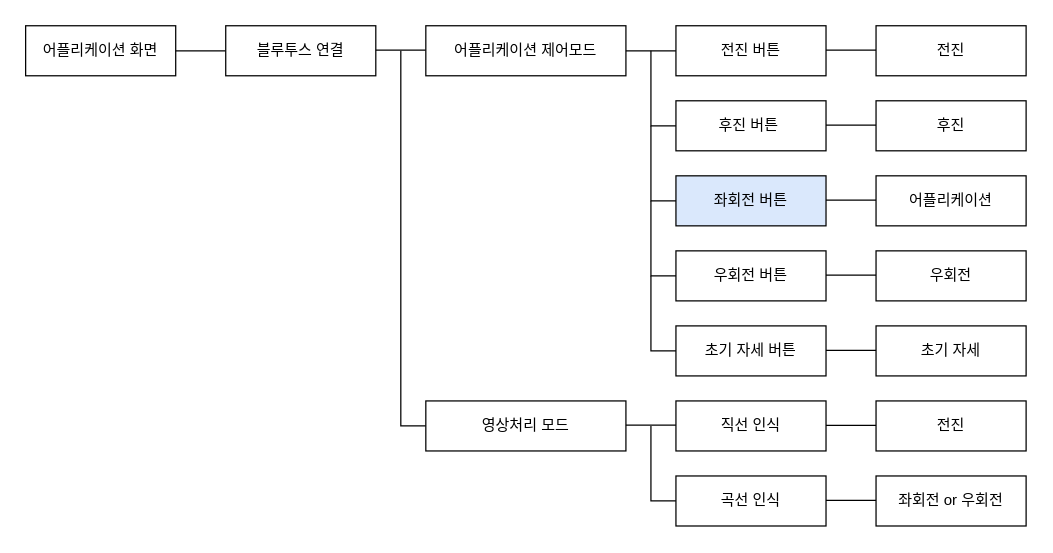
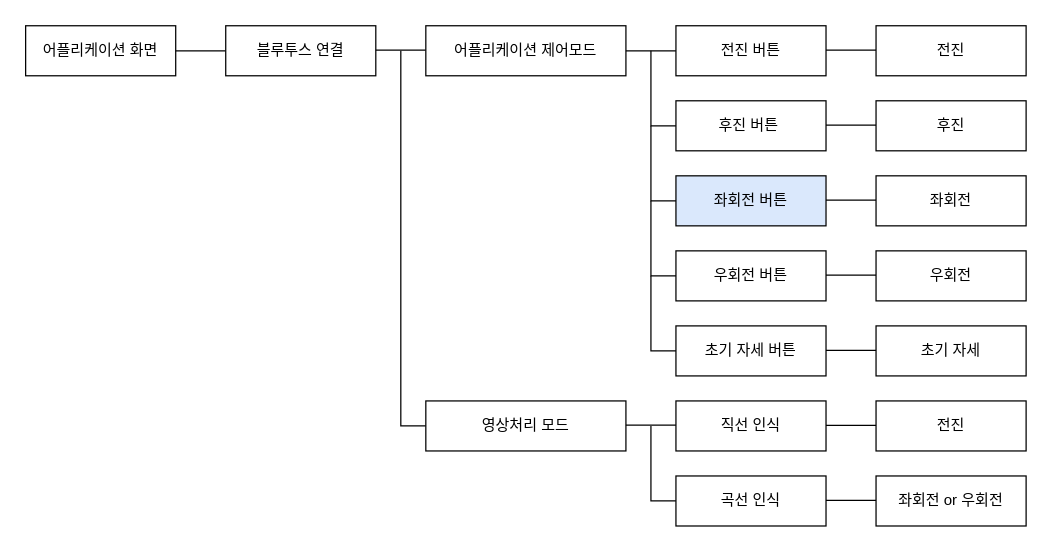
(951, 201) -> (951, 201)
